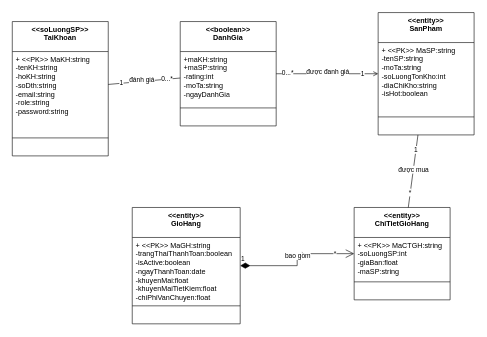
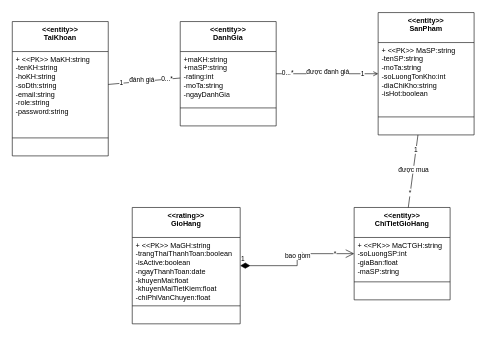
(60, 34) -> (60, 34)
(228, 34) -> (228, 34)
(186, 220) -> (186, 220)
